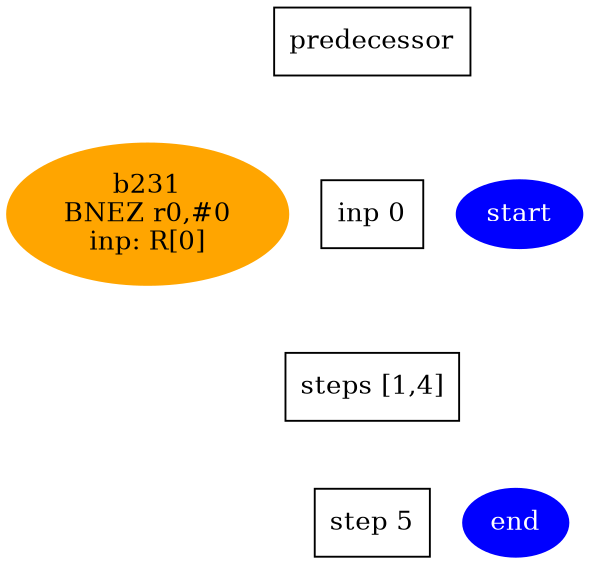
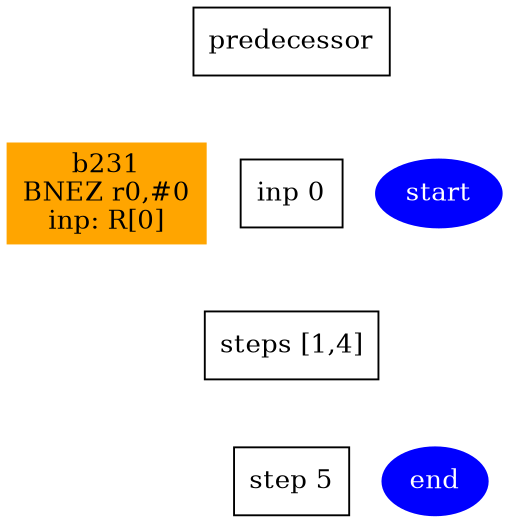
(148, 214) -> (107, 193)
